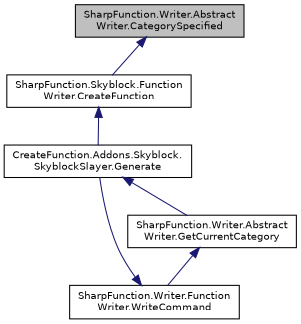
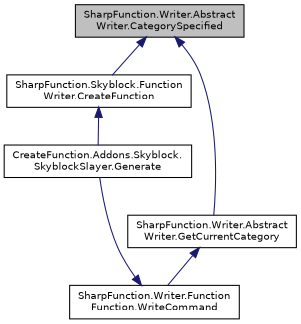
(160, 199) -> (213, 127)
(154, 302) -> (154, 302)
